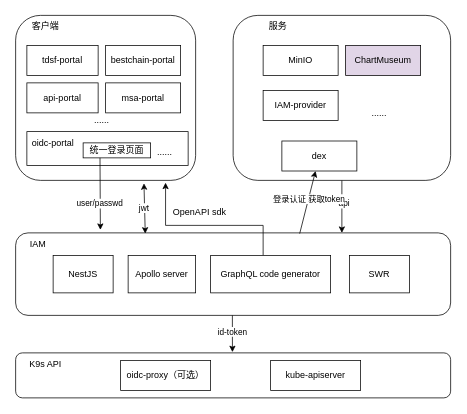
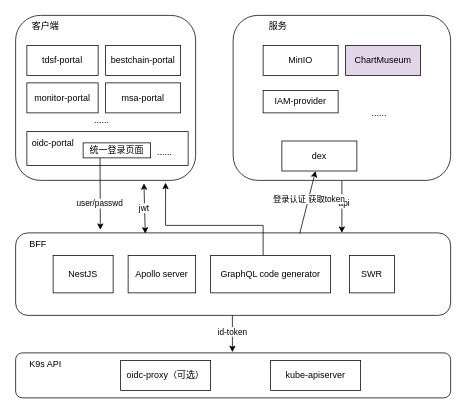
(62, 98) -> (62, 98)
(300, 105) -> (300, 102)
(199, 213) -> none
(38, 244) -> (38, 244)
(379, 274) -> (372, 274)
